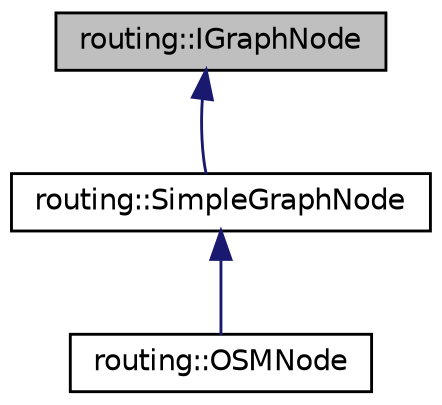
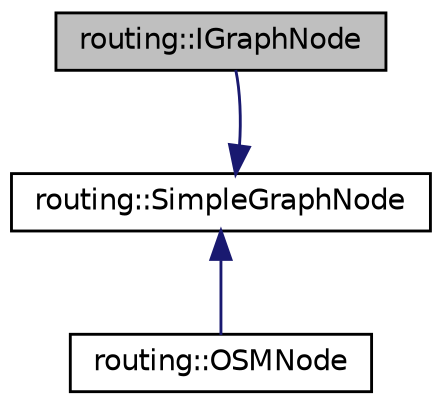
(202, 137) -> (240, 108)
